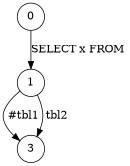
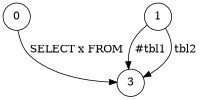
(31, 46) -> (54, 71)
